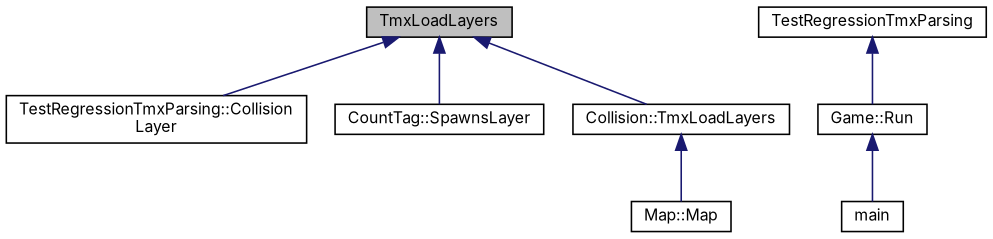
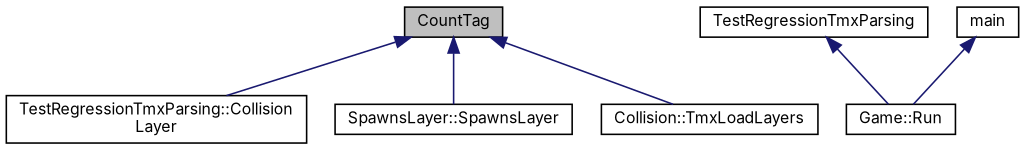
(439, 22) -> (454, 22)
(439, 119) -> (454, 119)
(872, 176) -> (939, 77)
(681, 217) -> none
